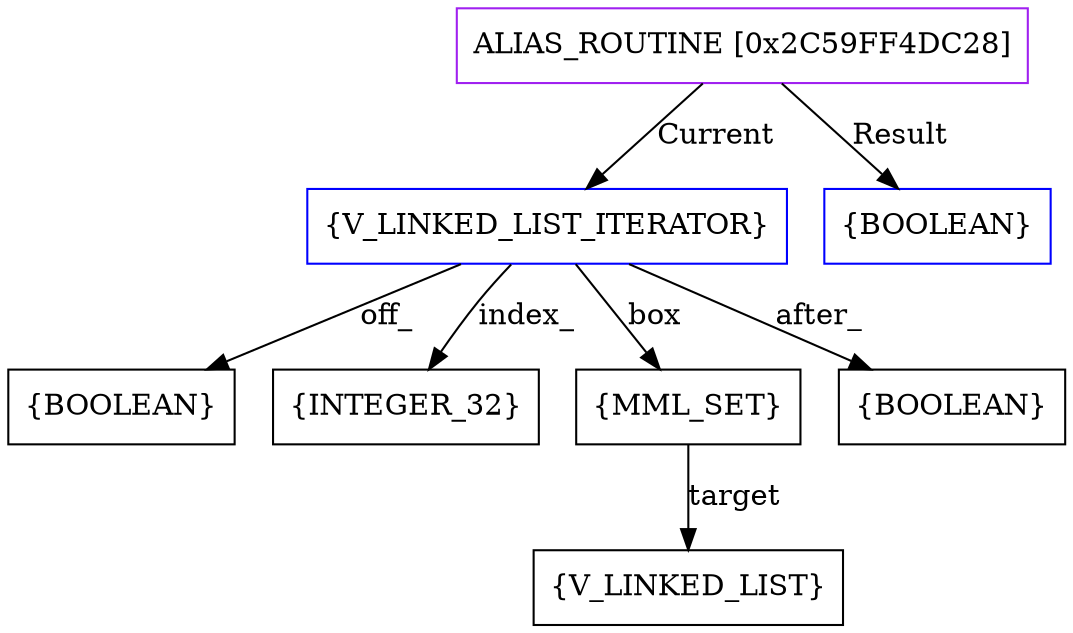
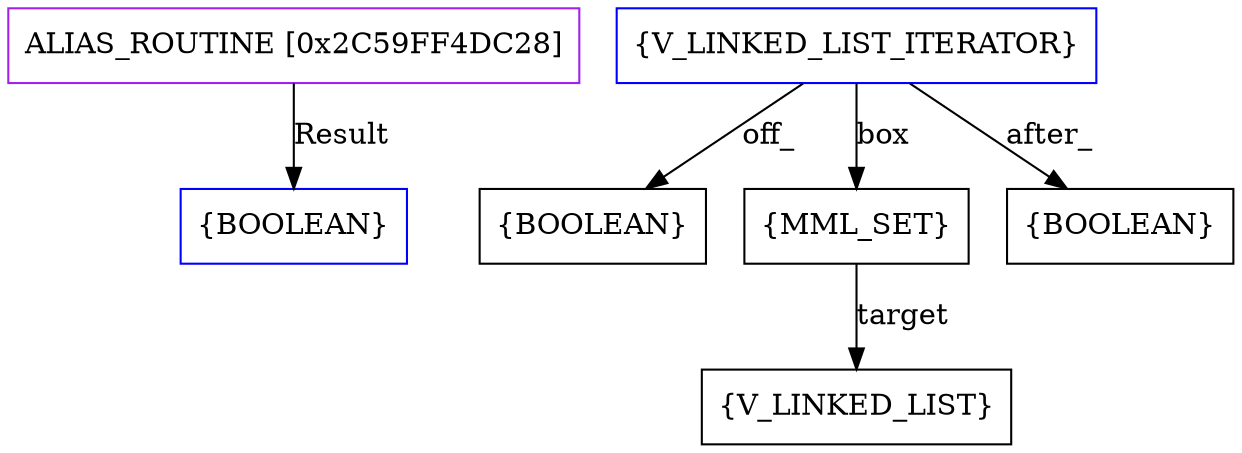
(653, 129) -> none
(406, 407) -> none
